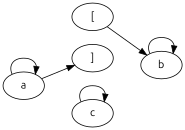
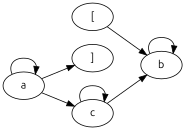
none -> (124, 91)
none -> (55, 98)
